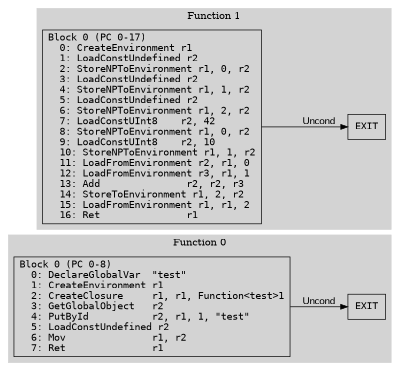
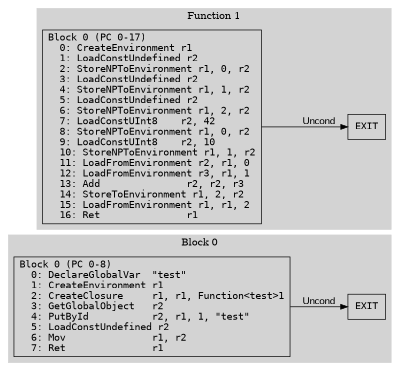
(200, 243) -> (200, 243)
